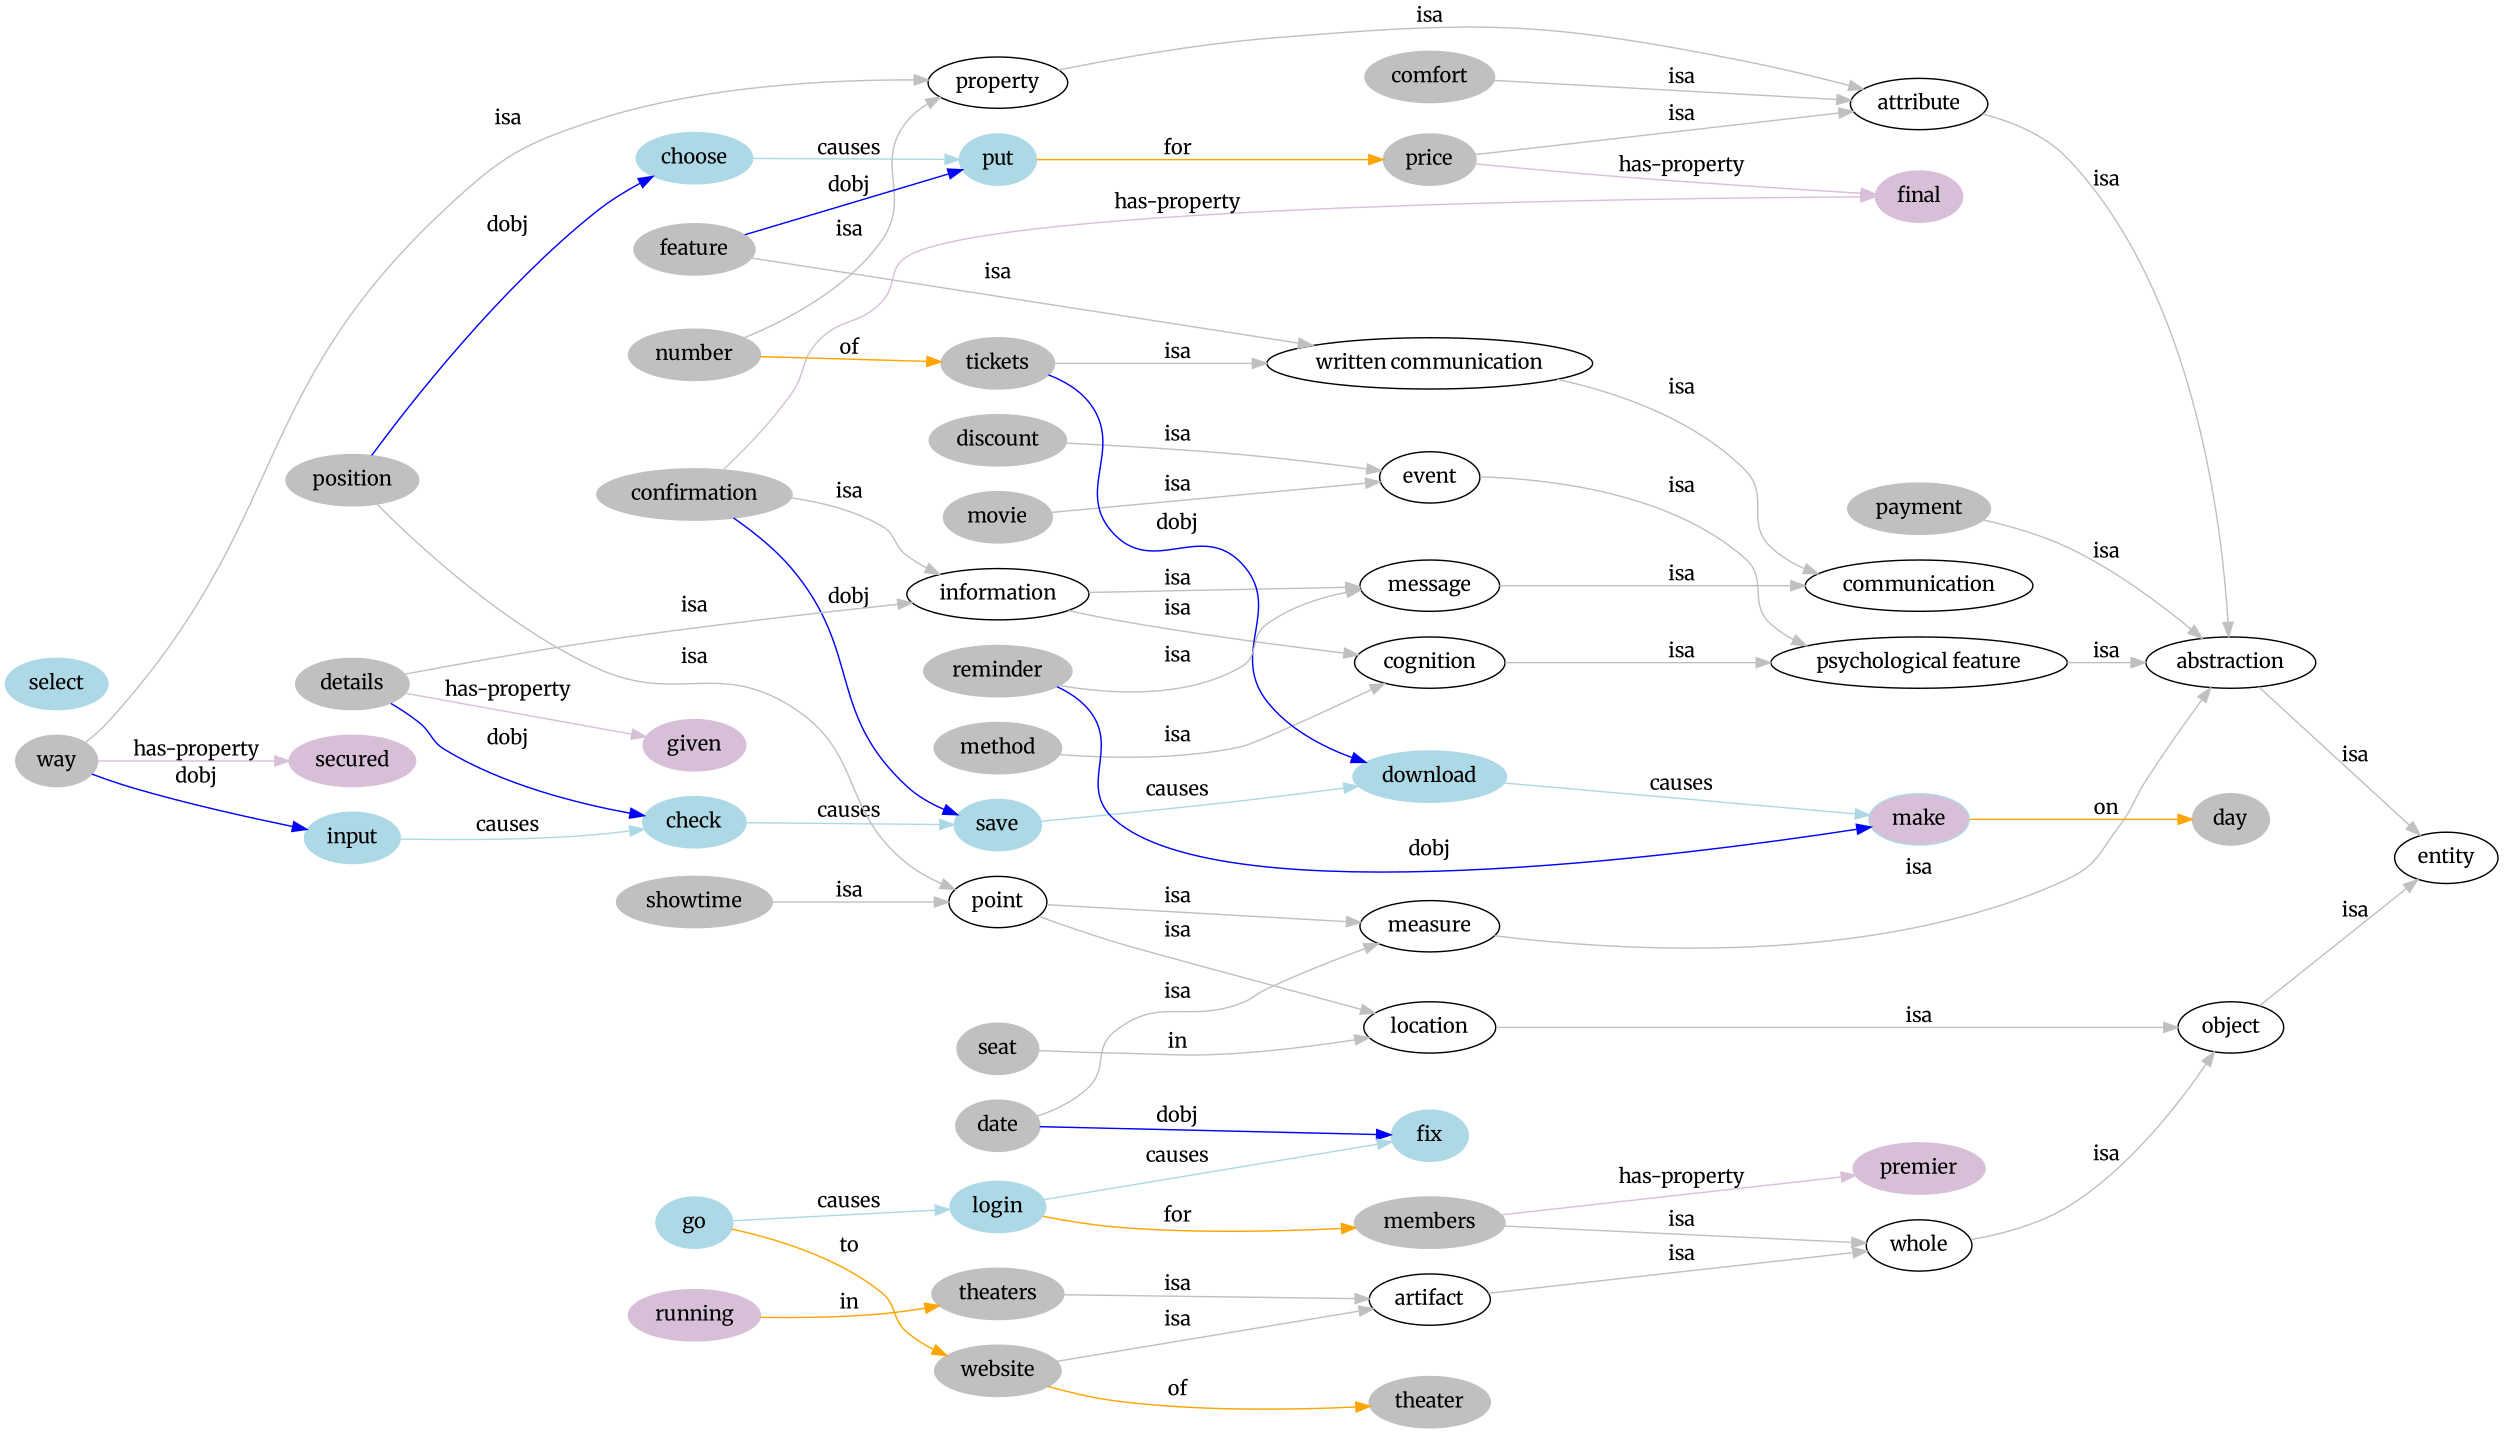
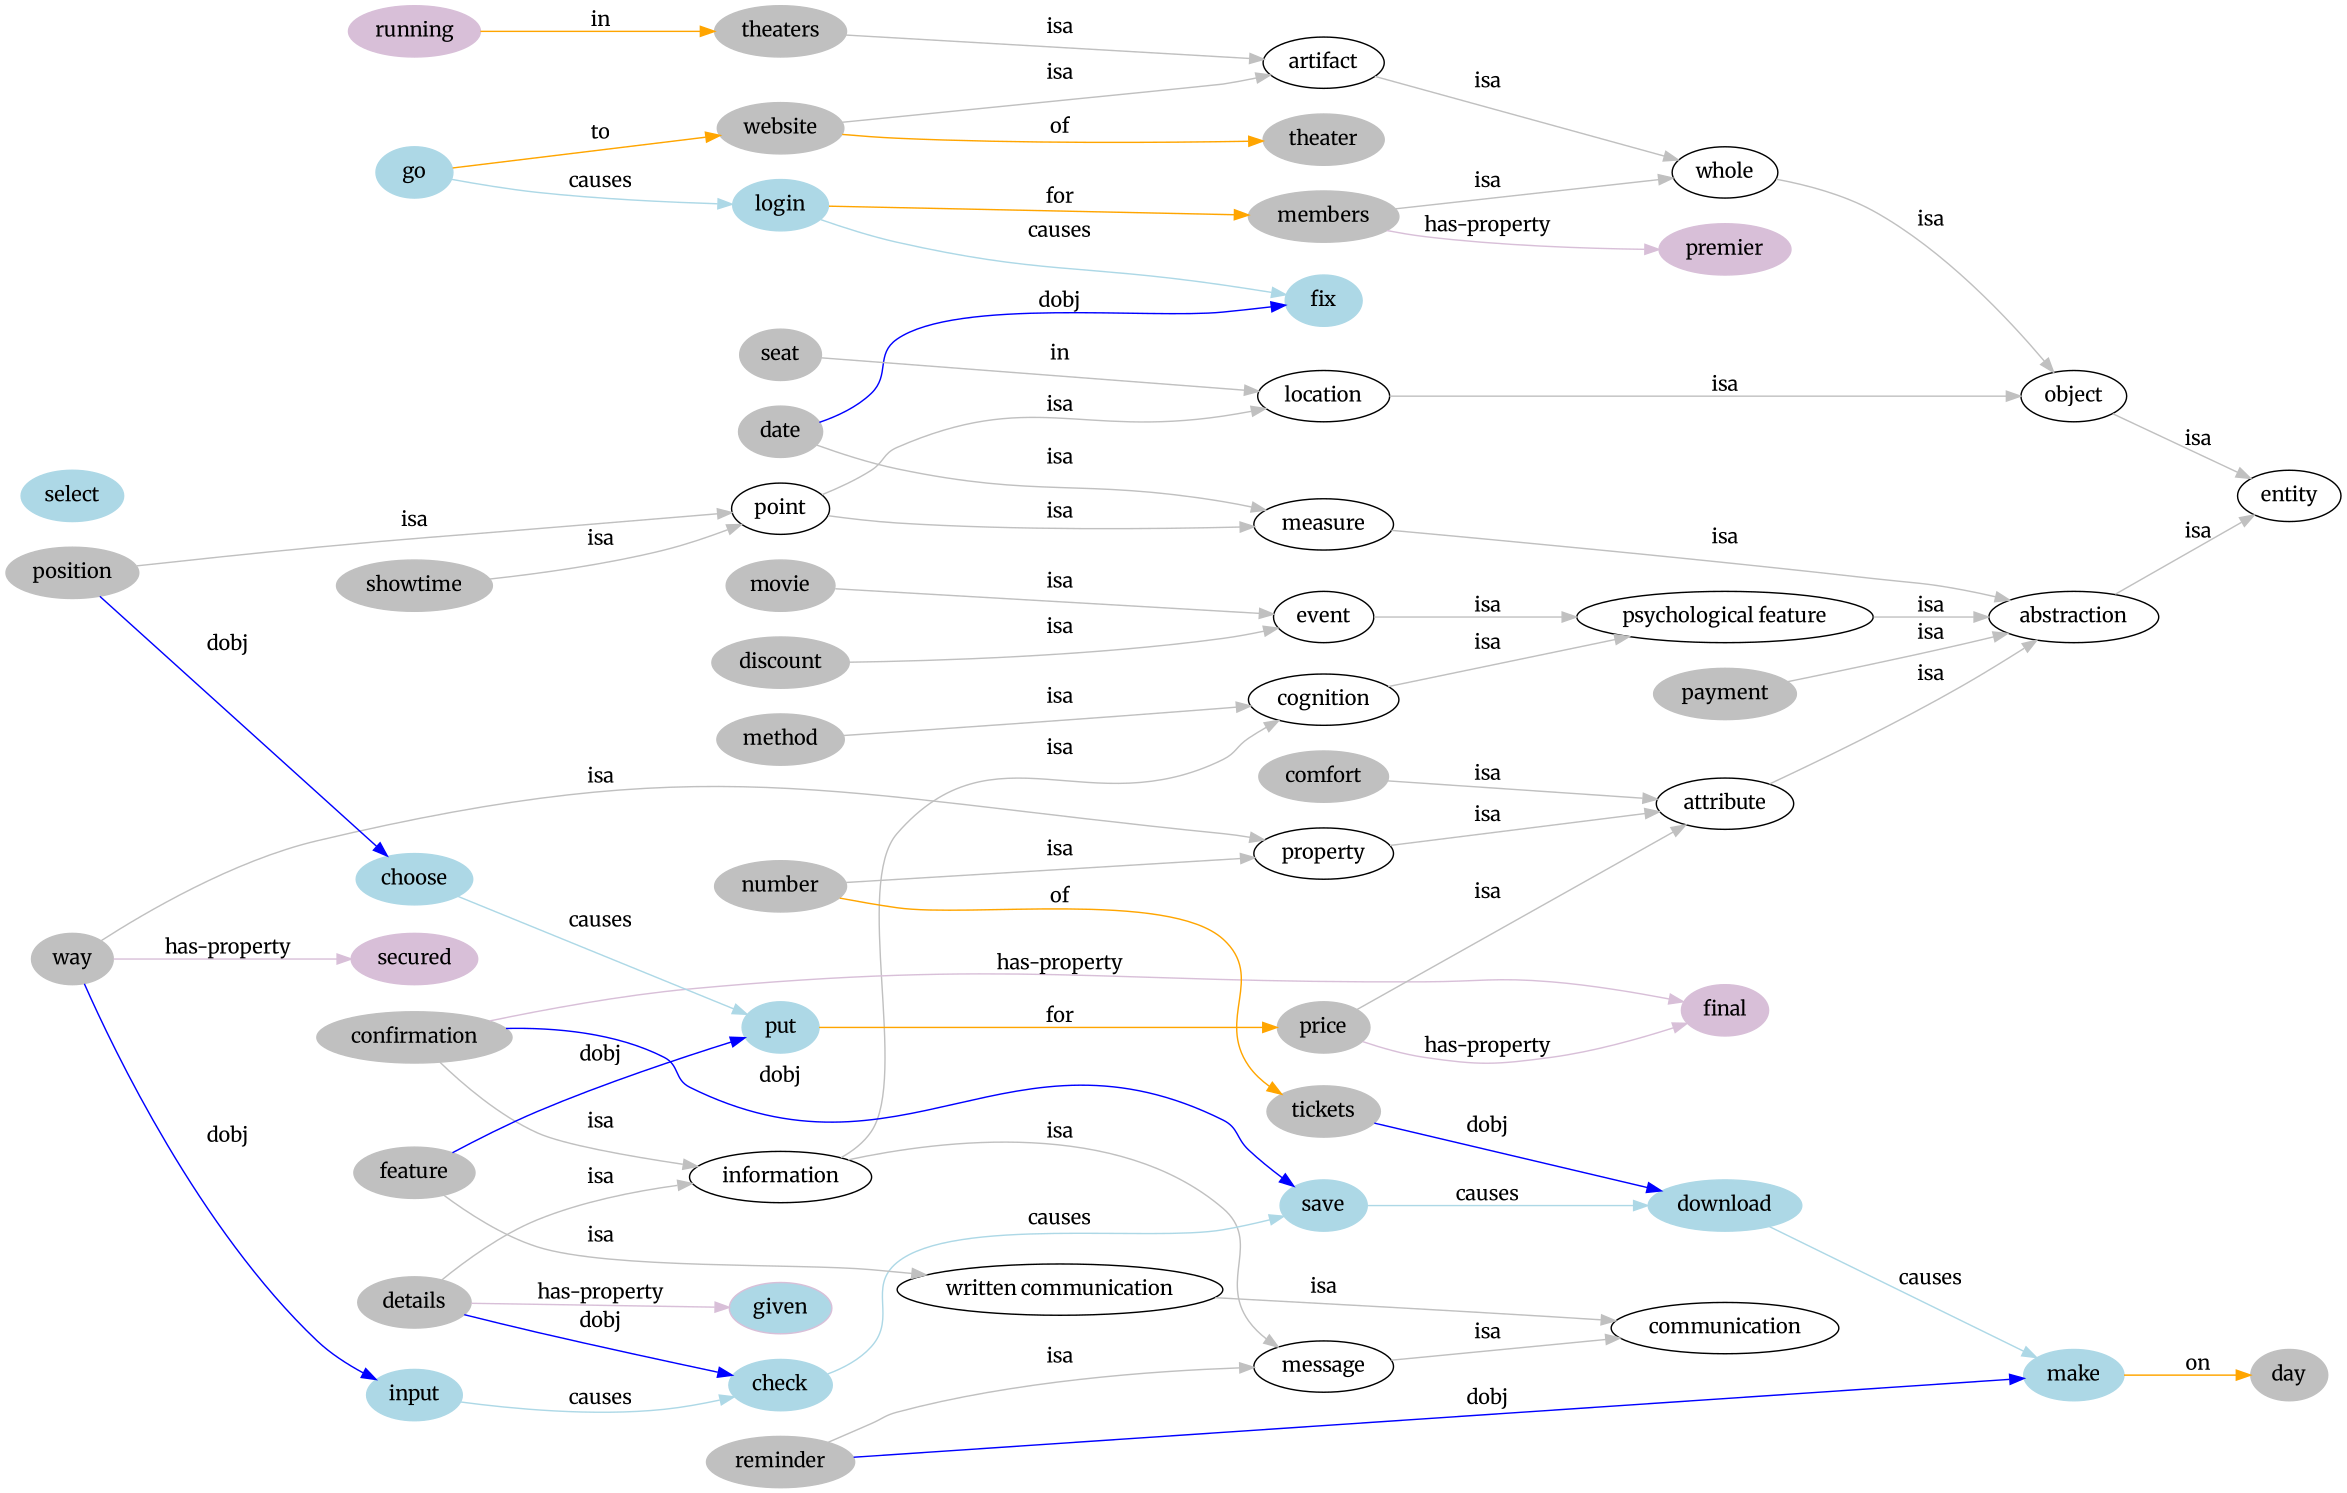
(1153, 363) -> none
(694, 745) -> (781, 1308)
(1919, 819) -> (2074, 1375)
